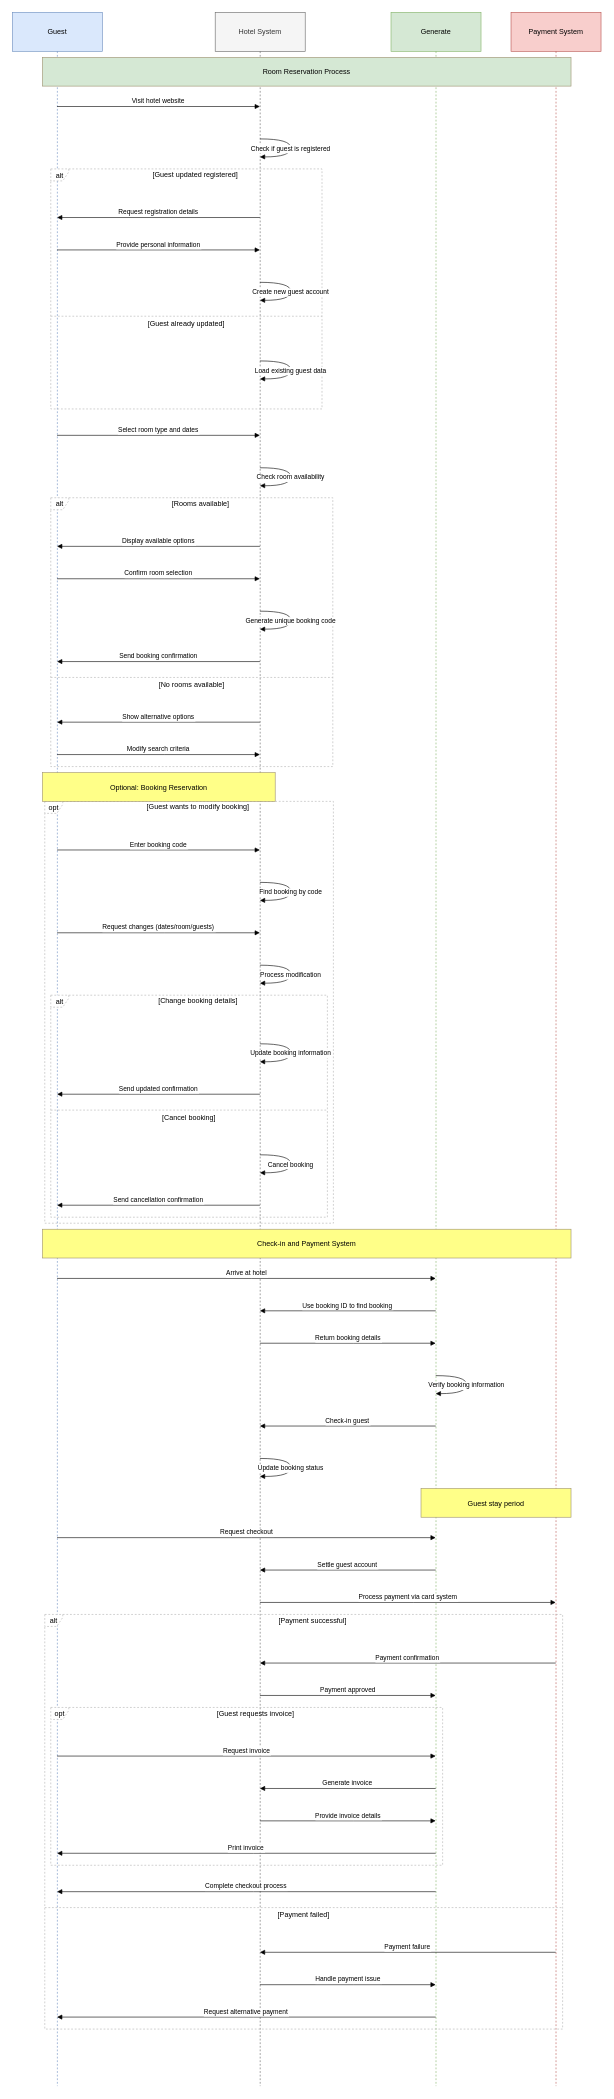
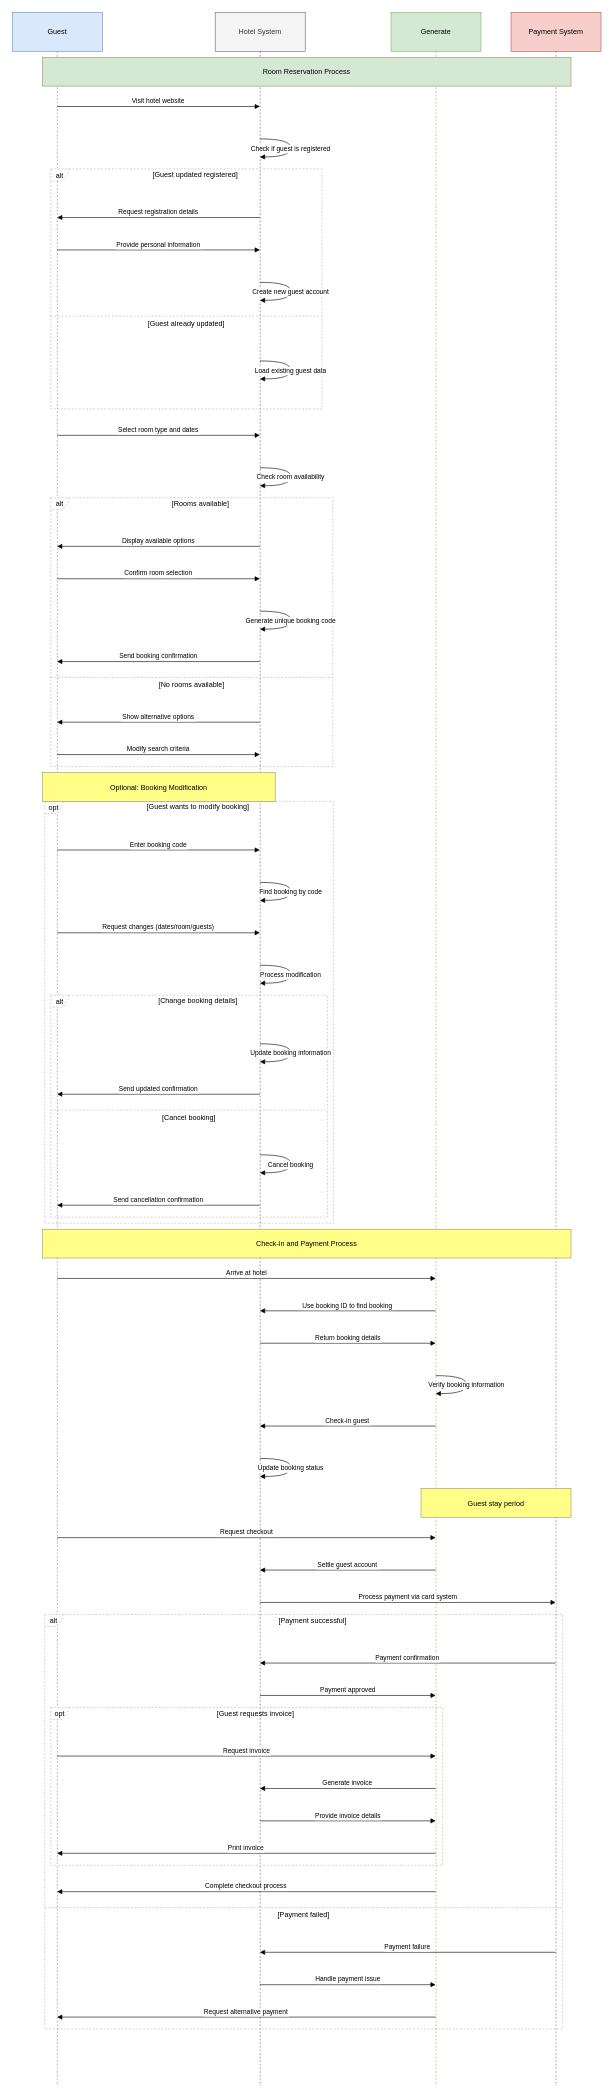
(158, 787) -> (158, 787)
(306, 1244) -> (306, 1244)
